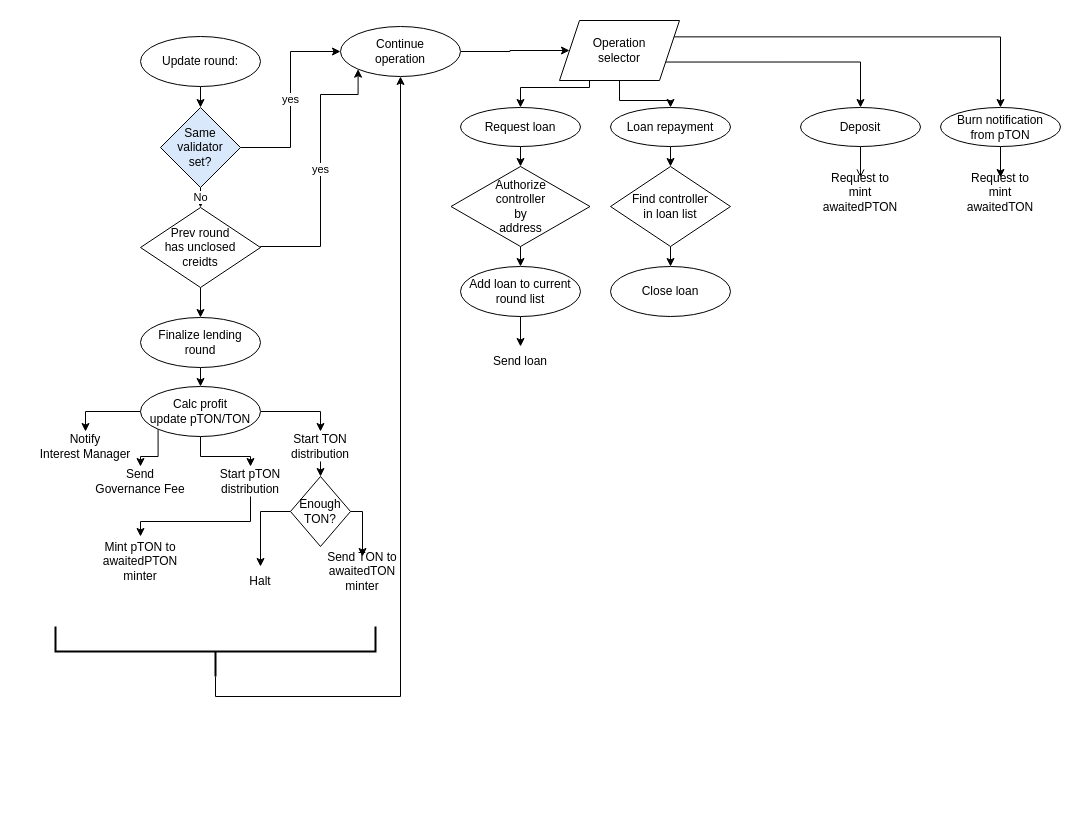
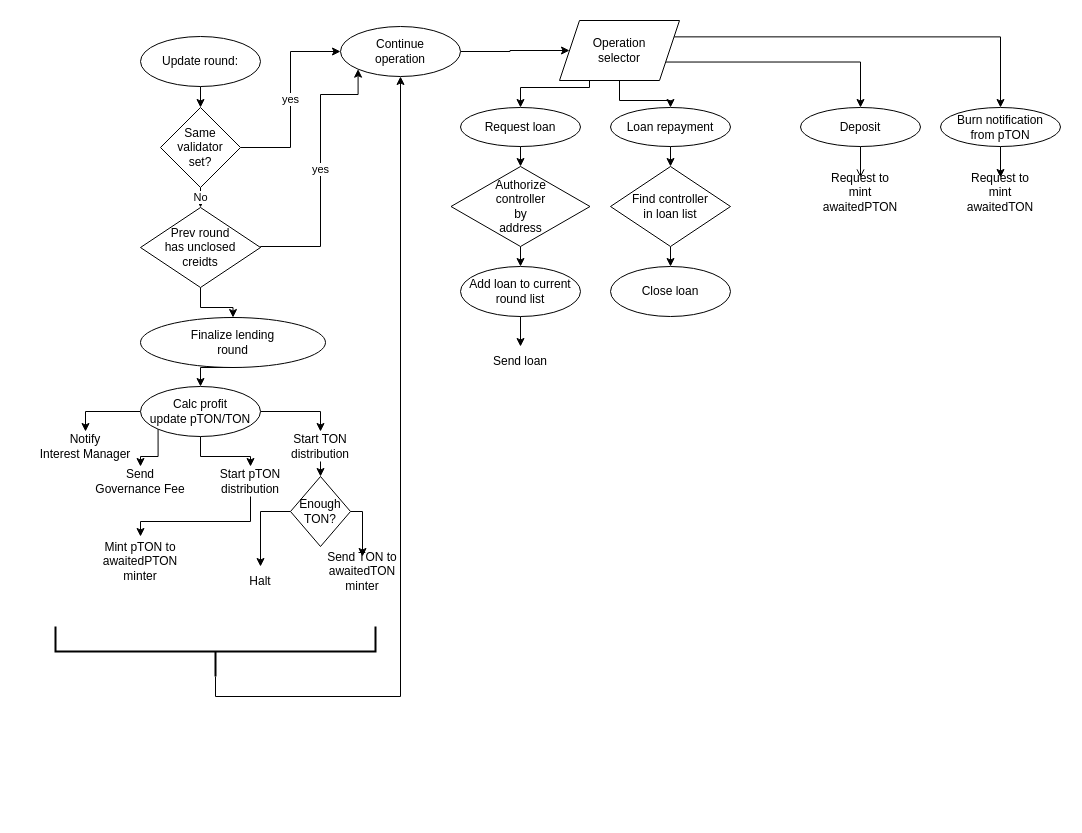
(201, 148) -> (201, 148)
(201, 343) -> (233, 343)
